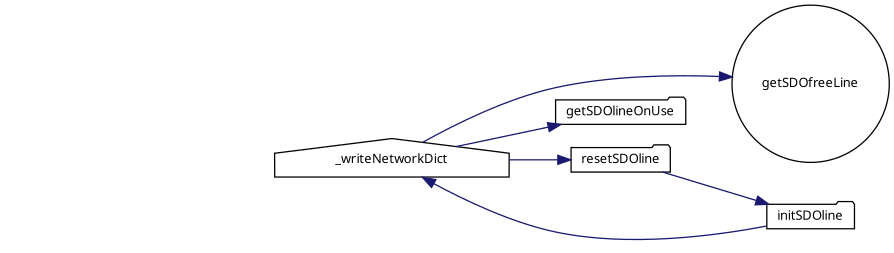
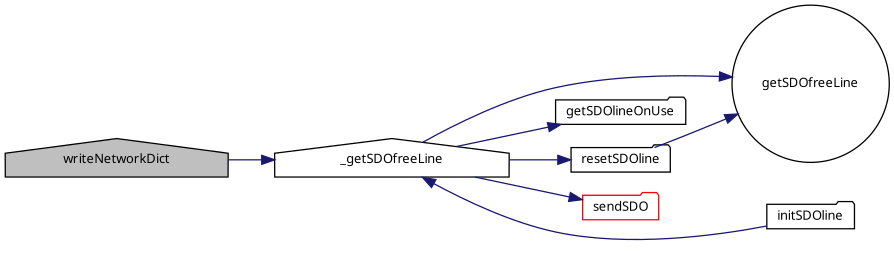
none -> (117, 160)
(392, 160) -> (392, 160)
(709, 186) -> (690, 134)
none -> (621, 208)
